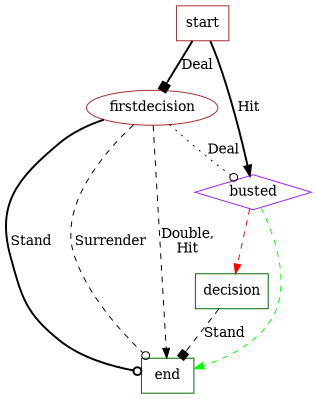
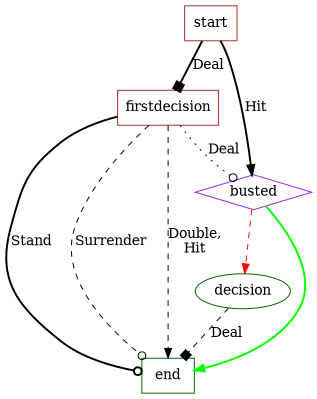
(152, 108) -> (168, 108)
(232, 291) -> (243, 291)
(278, 304) -> (299, 309)
(225, 333) -> (227, 333)
